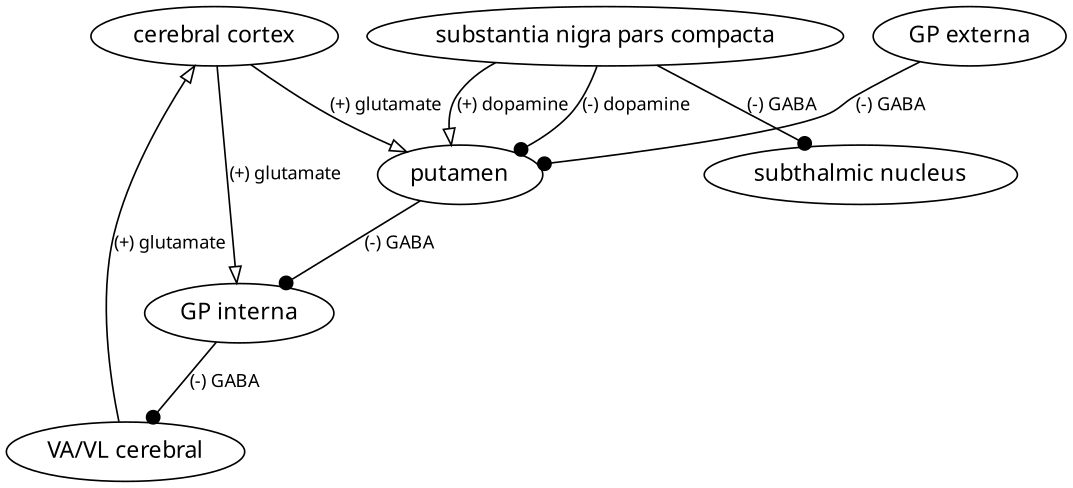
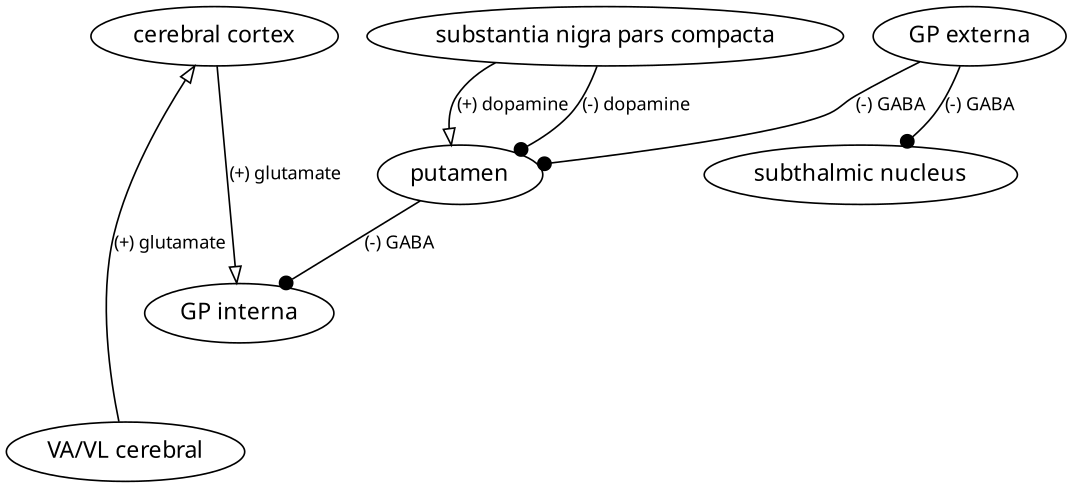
(728, 103) -> (941, 105)
(319, 109) -> none
(187, 377) -> none
